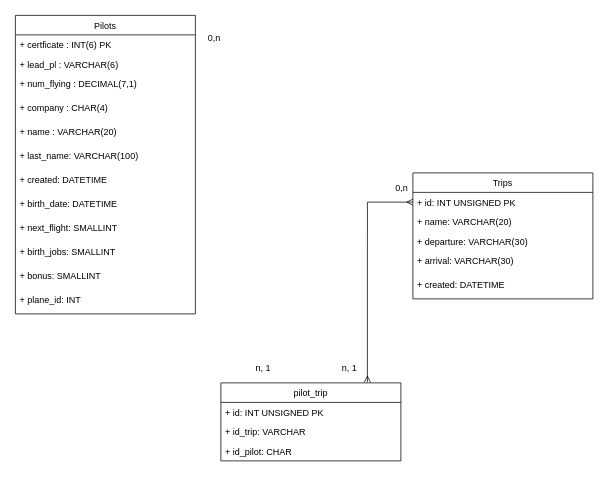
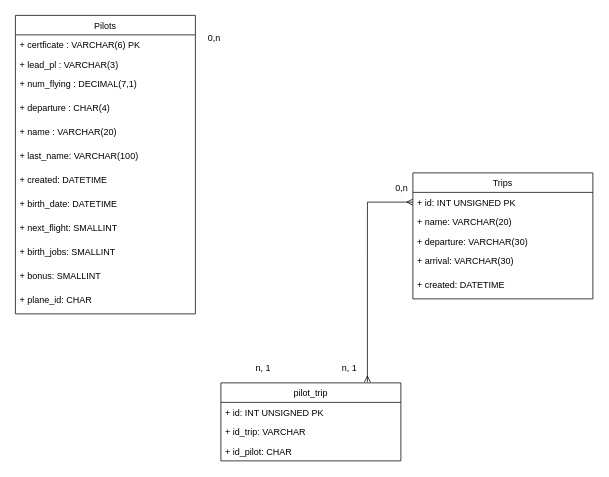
(73, 45) -> (83, 45)
(68, 65) -> (68, 65)
(63, 108) -> (68, 108)
(51, 300) -> (54, 300)
